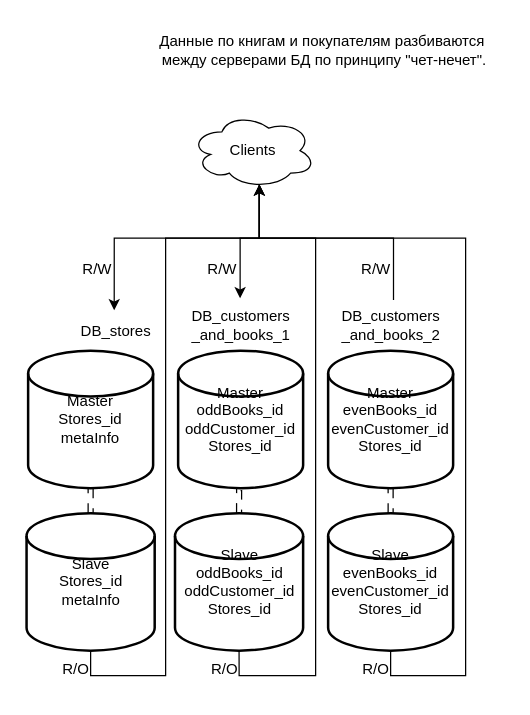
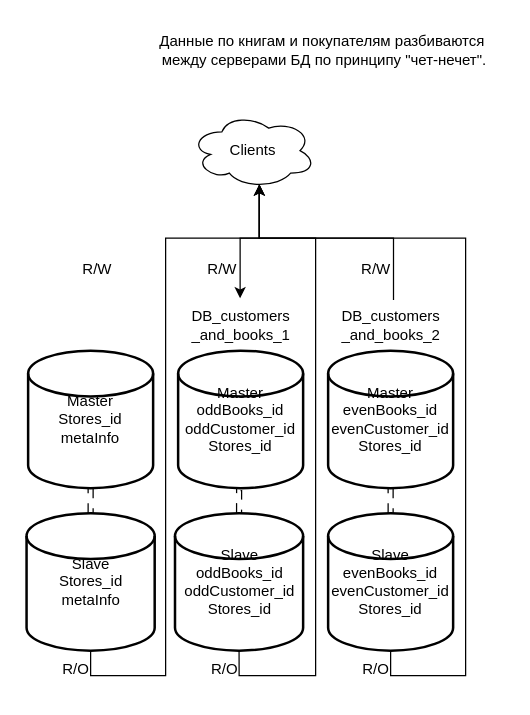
(114, 245) -> none
(116, 332) -> none
